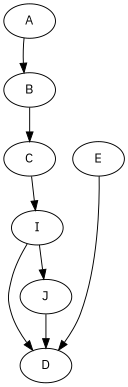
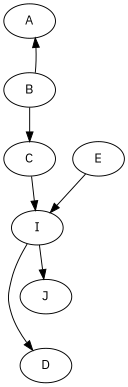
(23, 51) -> (36, 60)
(93, 262) -> (71, 190)
(46, 326) -> none
